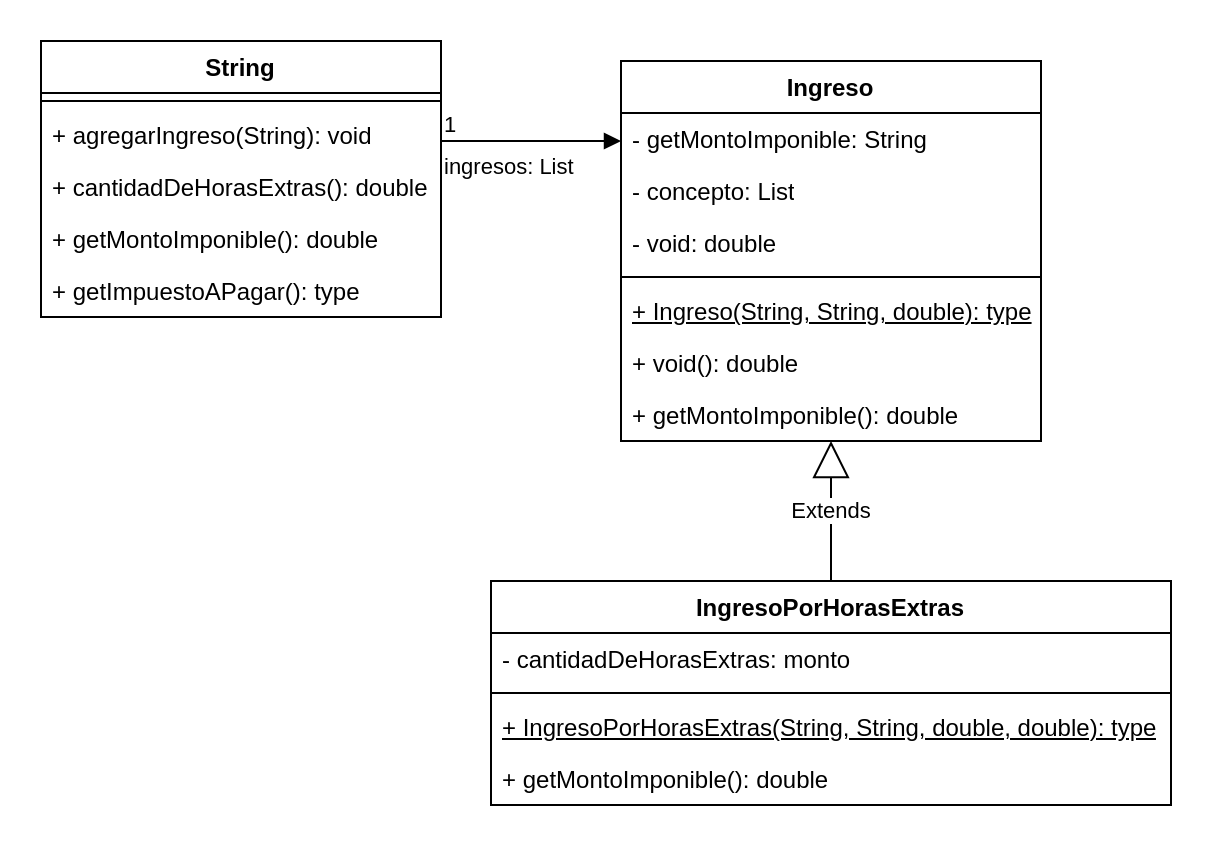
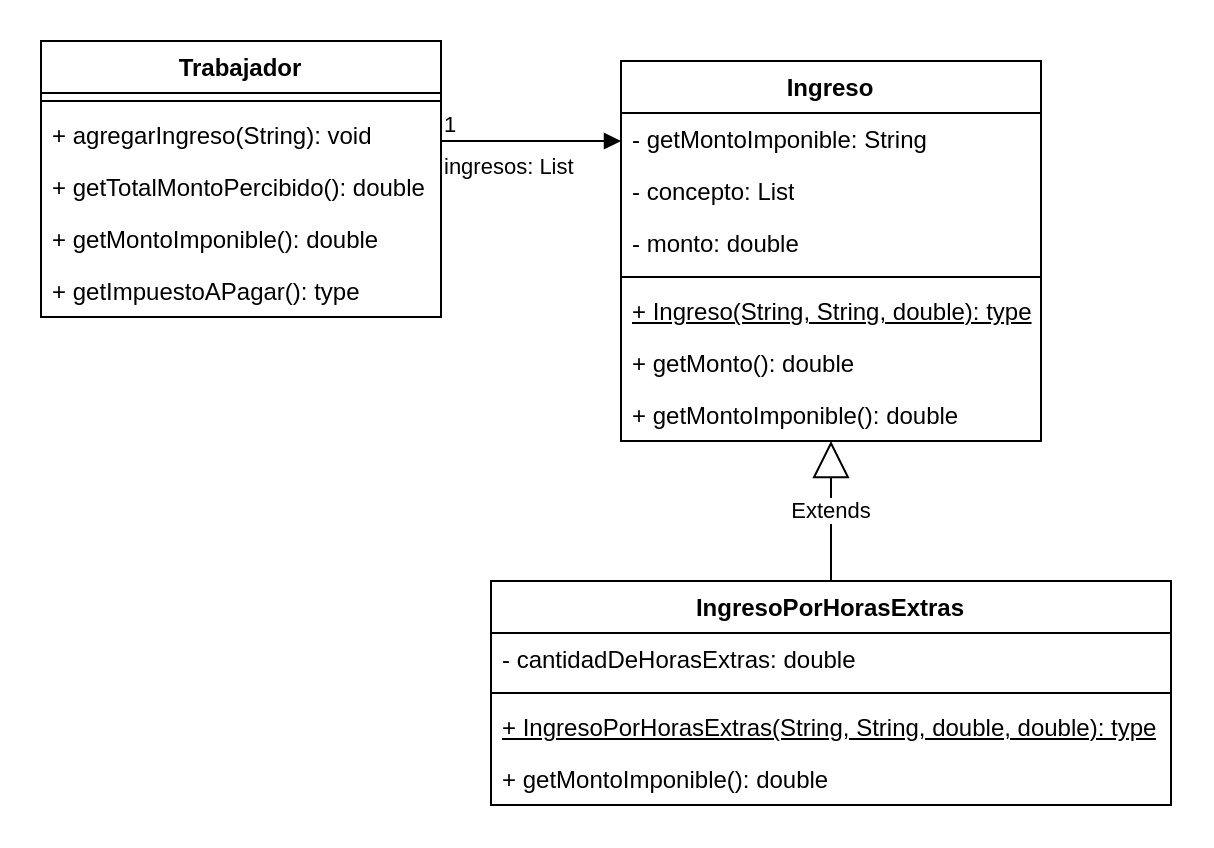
(241, 69) -> (241, 69)
(243, 204) -> (243, 204)
(711, 245) -> (721, 245)
(725, 365) -> (755, 365)
(692, 661) -> (696, 661)
